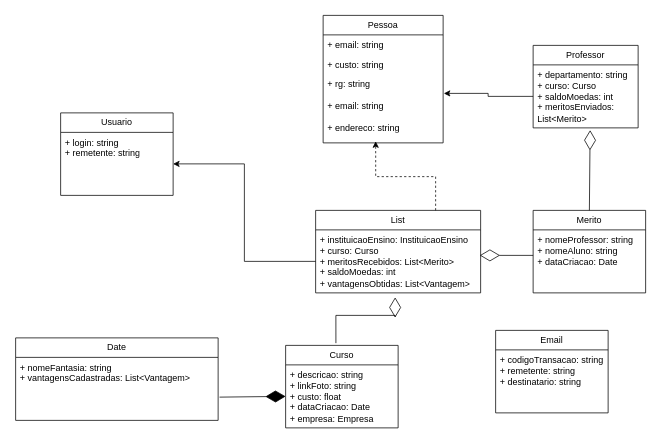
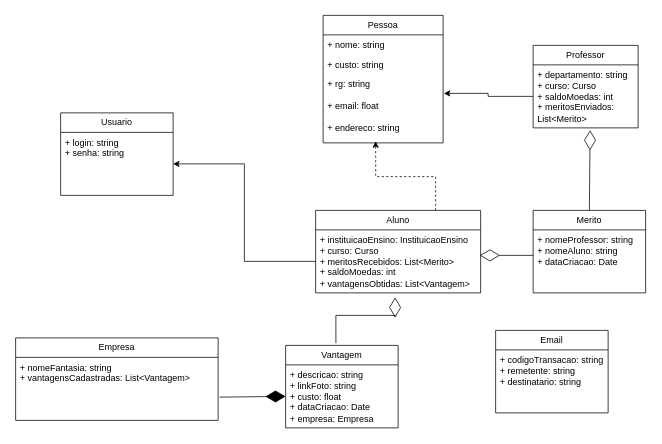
(358, 46) -> (358, 46)
(368, 95) -> (368, 95)
(108, 148) -> (98, 148)
(398, 220) -> (398, 220)
(117, 348) -> (117, 348)
(342, 355) -> (342, 355)
